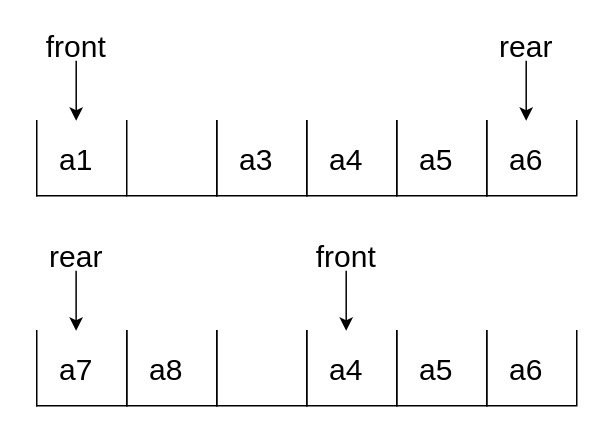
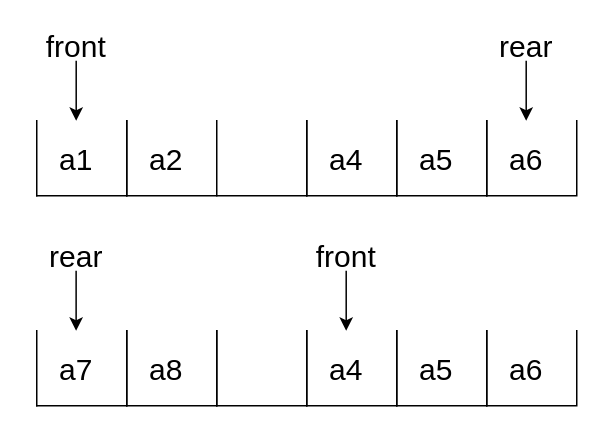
none -> (166, 158)
(256, 158) -> none
